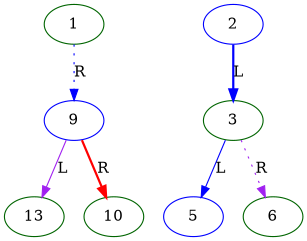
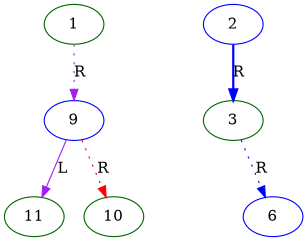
(74, 67) -> (74, 67)
(239, 72) -> (239, 72)
(92, 164) -> (92, 164)
(251, 164) -> (251, 164)
(34, 217) -> (34, 217)
(193, 217) -> none
(273, 217) -> (273, 217)
